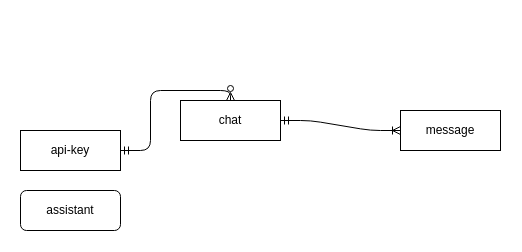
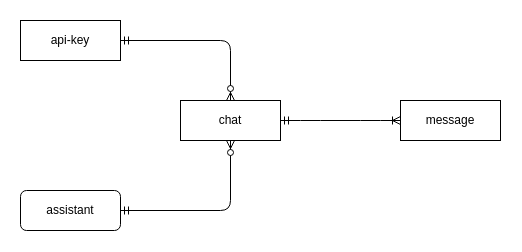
(451, 131) -> (451, 121)
(71, 151) -> (71, 41)
none -> (206, 211)
